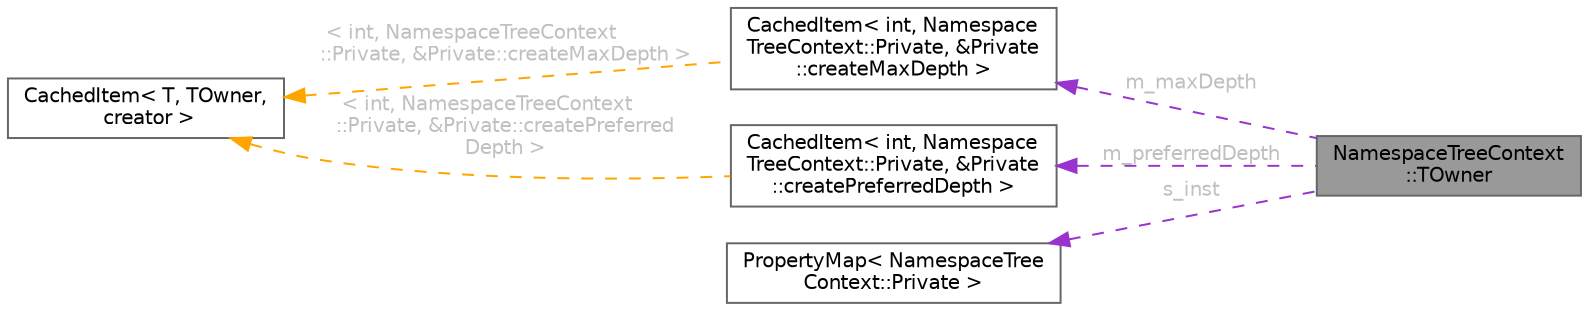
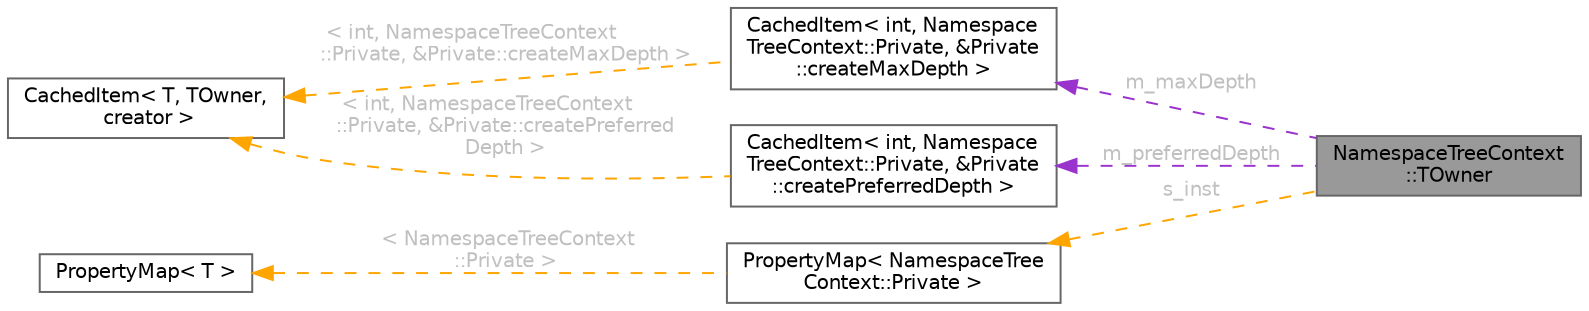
(1193, 215) -> (1193, 215)
none -> (146, 273)
